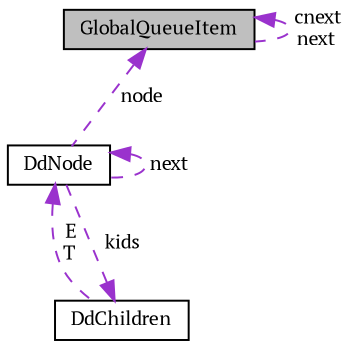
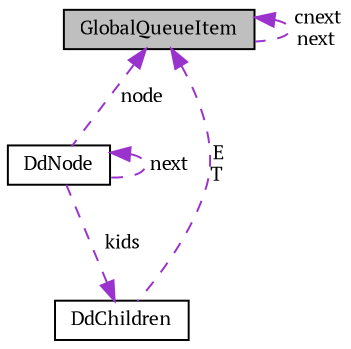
(58, 259) -> (205, 191)
